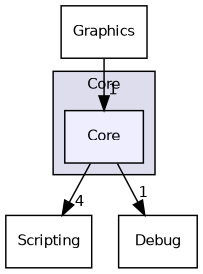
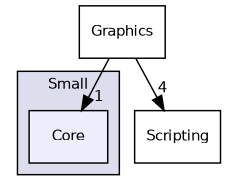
(104, 85) -> (68, 85)
(79, 184) -> (146, 78)
(158, 242) -> none
